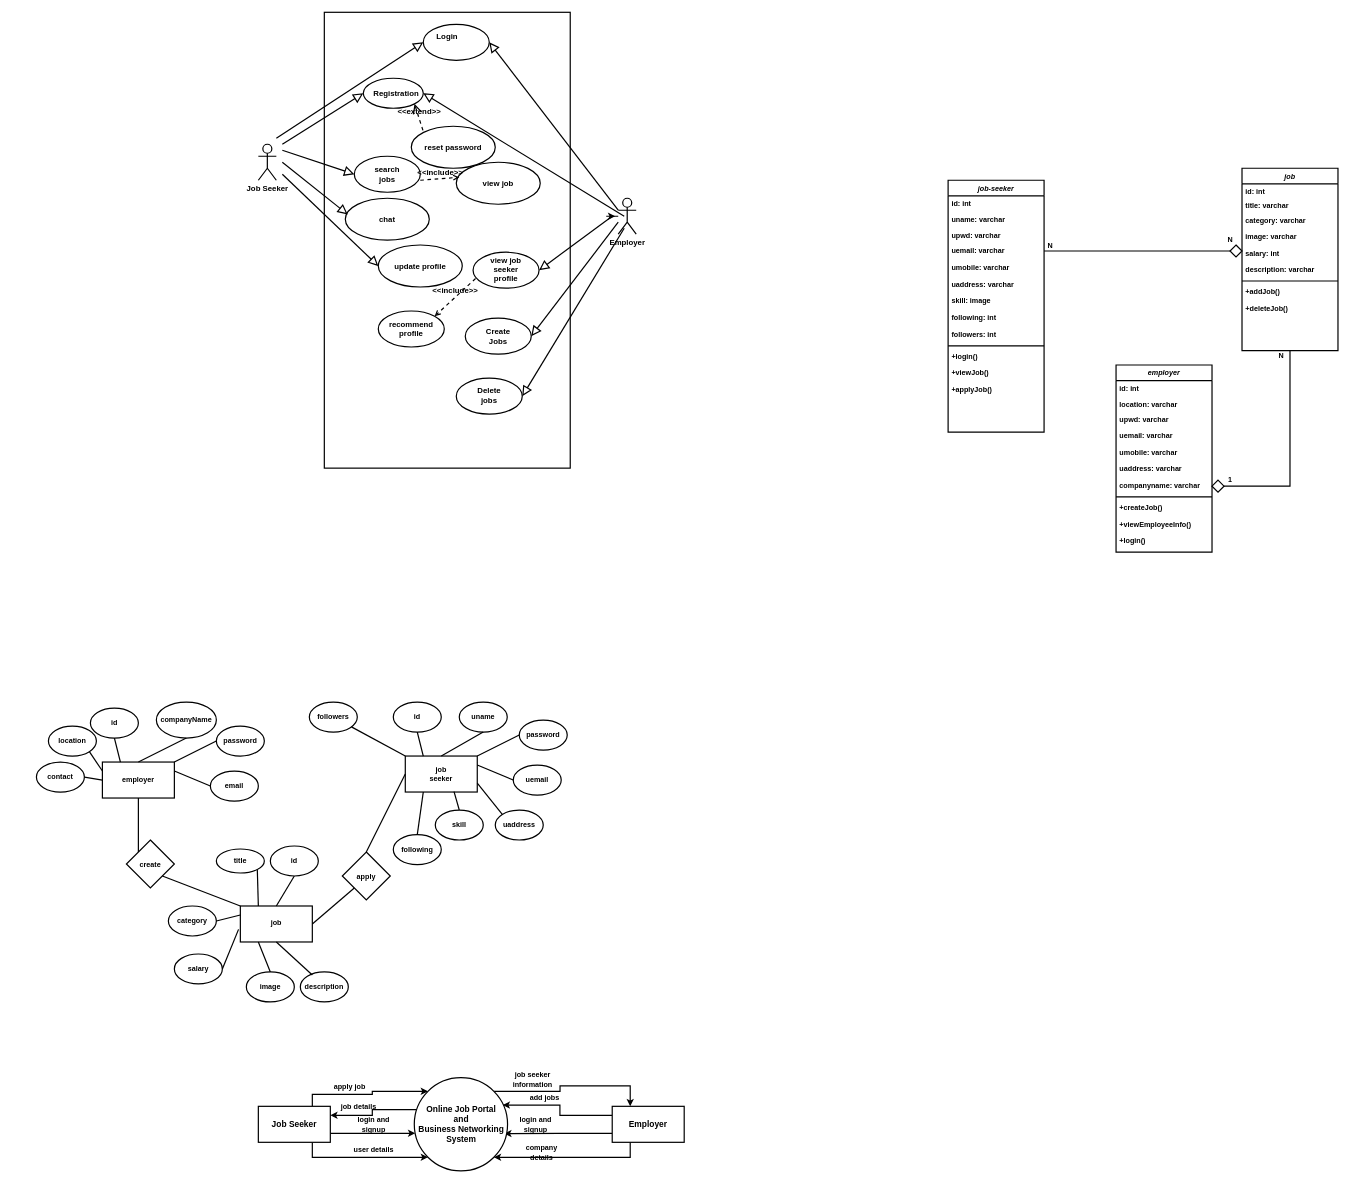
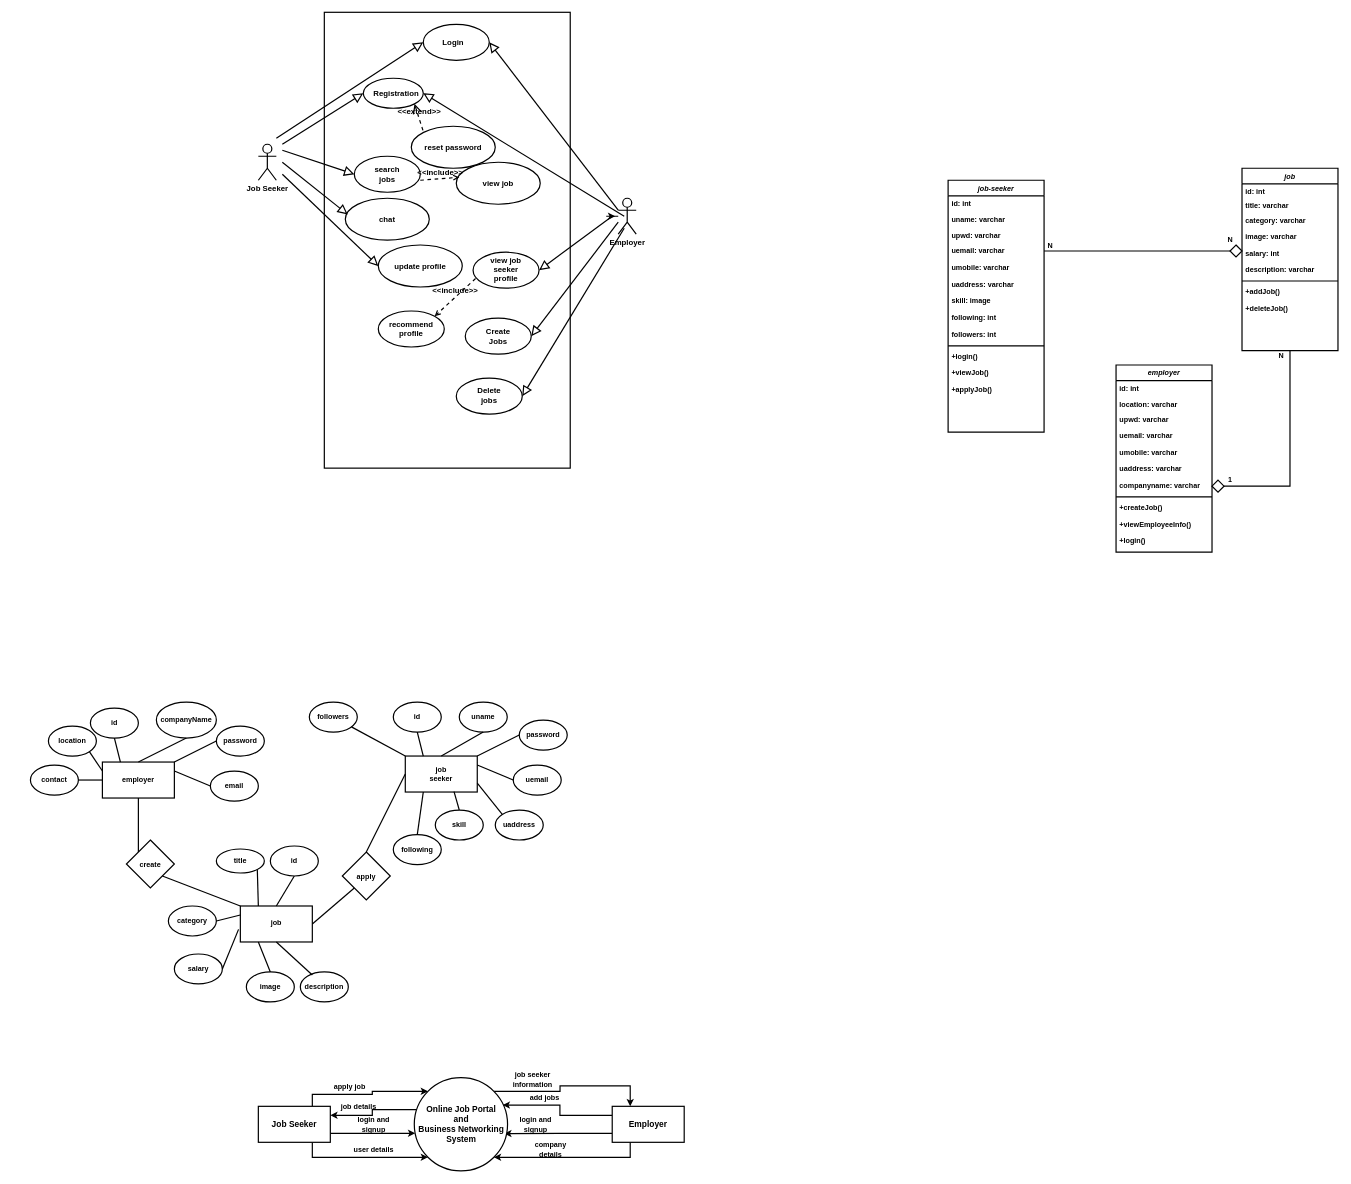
(447, 36) -> (453, 42)
(60, 777) -> (54, 780)
(542, 1152) -> (551, 1149)
